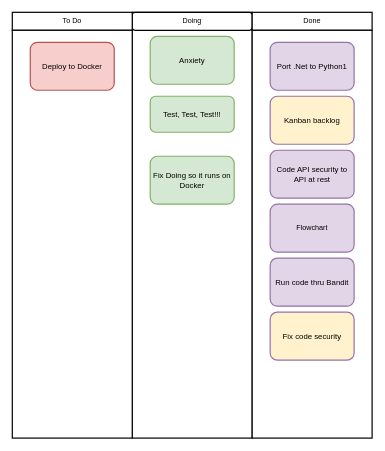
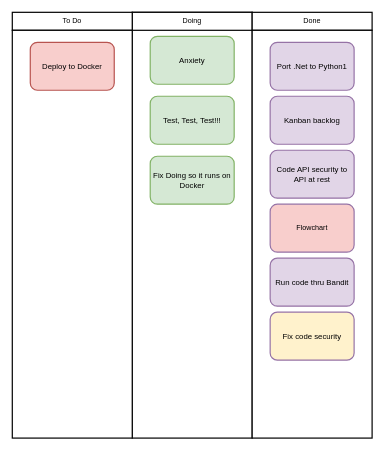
(192, 21) -> (192, 21)
(192, 114) -> (192, 120)
(312, 120) -> (312, 120)
(312, 228) -> (312, 228)
